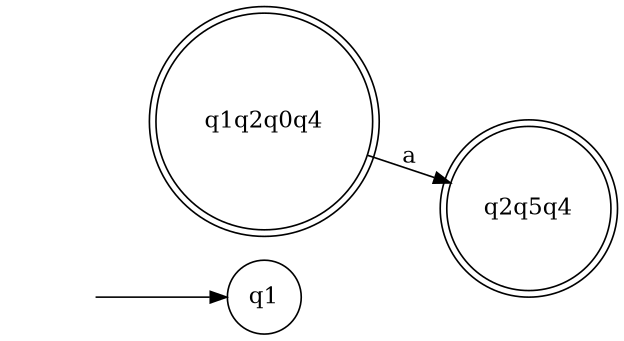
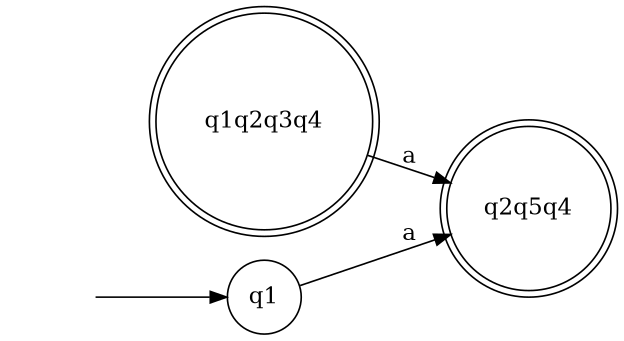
(264, 121) -> (264, 121)
none -> (368, 263)
